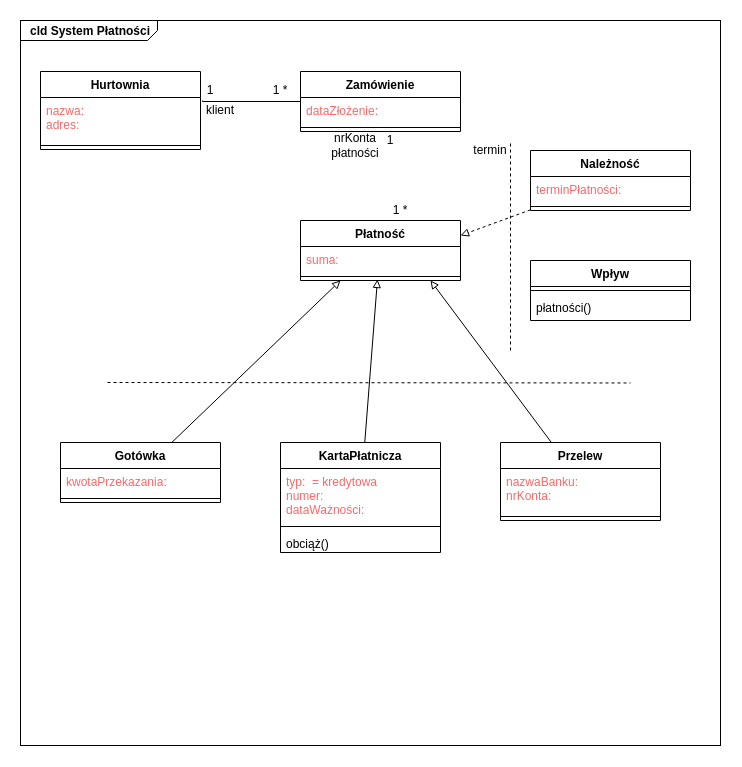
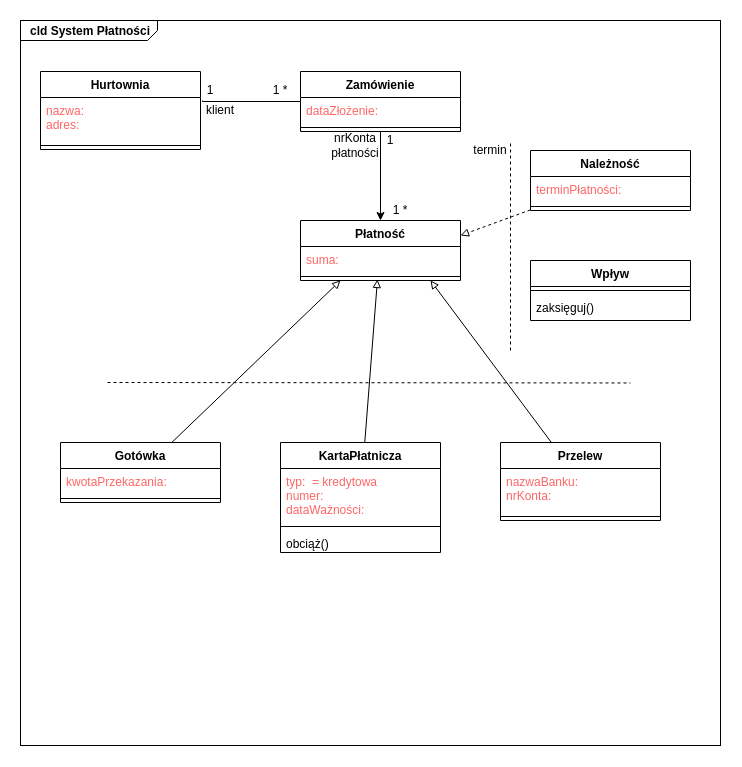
none -> (381, 173)
(571, 308) -> (571, 308)
